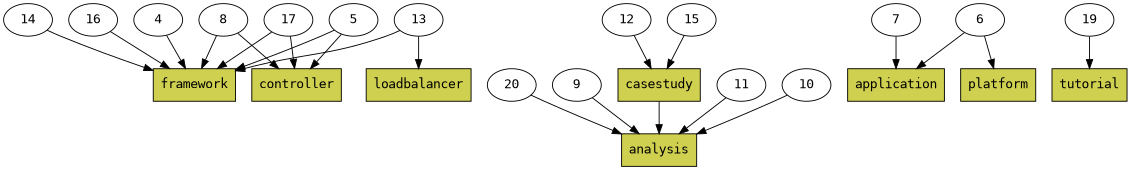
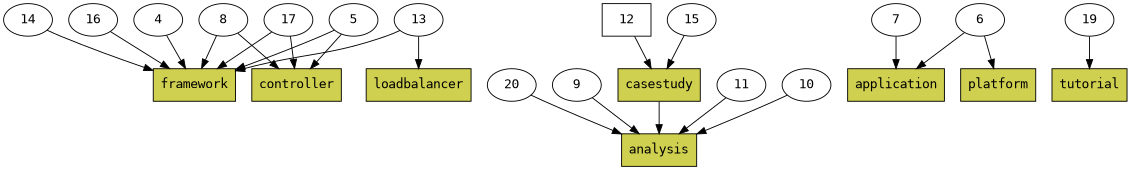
(627, 20) -> (627, 20)
